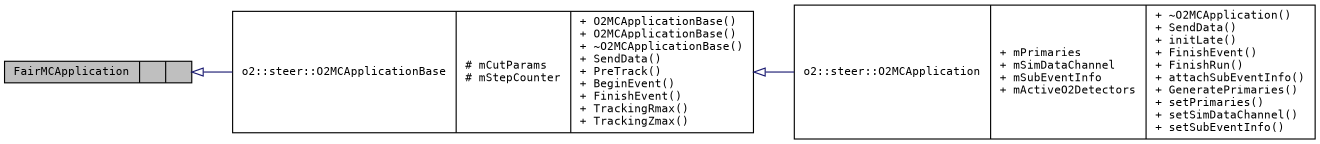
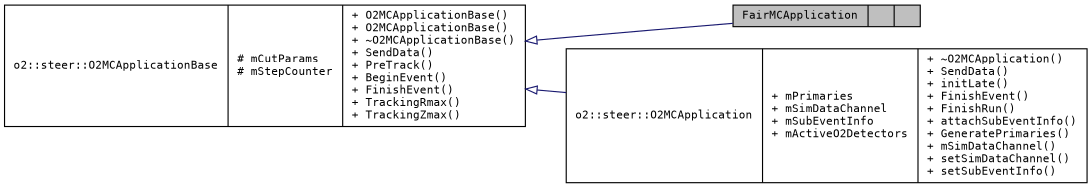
(218, 72) -> (635, 31)
(1210, 103) -> (992, 146)
